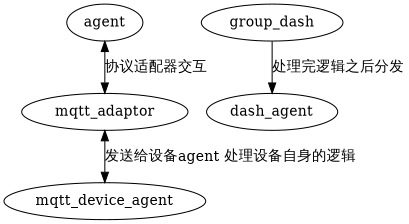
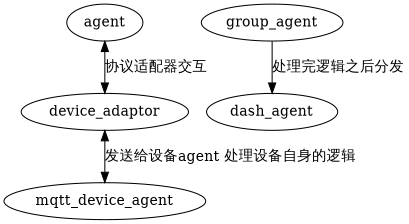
(272, 23) -> (272, 23)
(105, 112) -> (105, 112)
